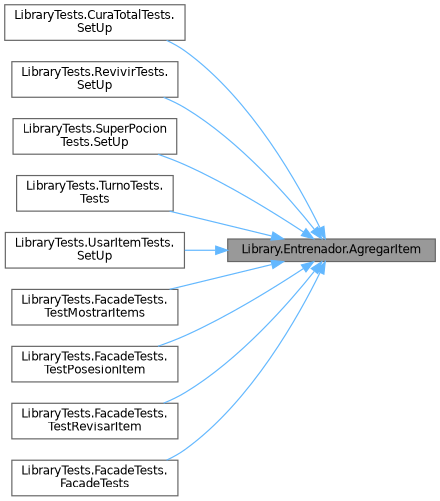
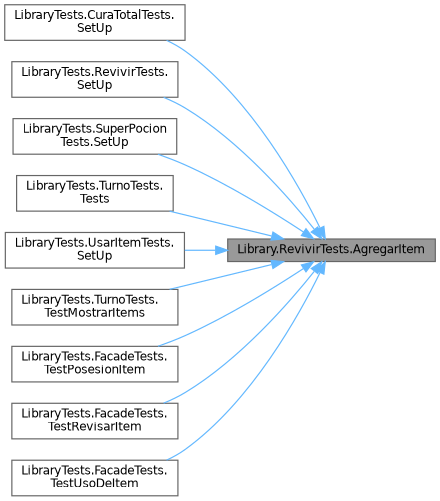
(332, 250) -> (332, 250)
(95, 307) -> (95, 307)
(95, 478) -> (95, 478)
